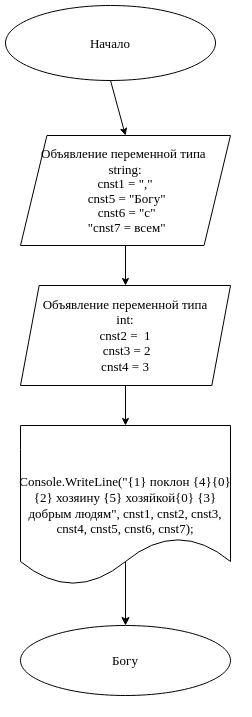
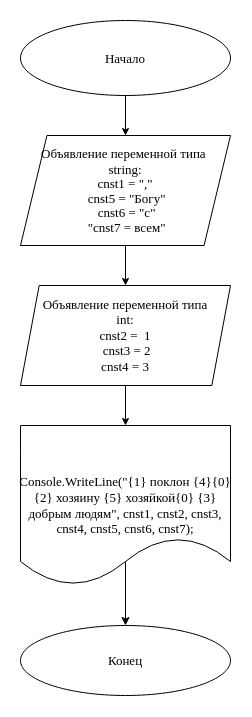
(111, 43) -> (126, 58)
(126, 661) -> (126, 661)
